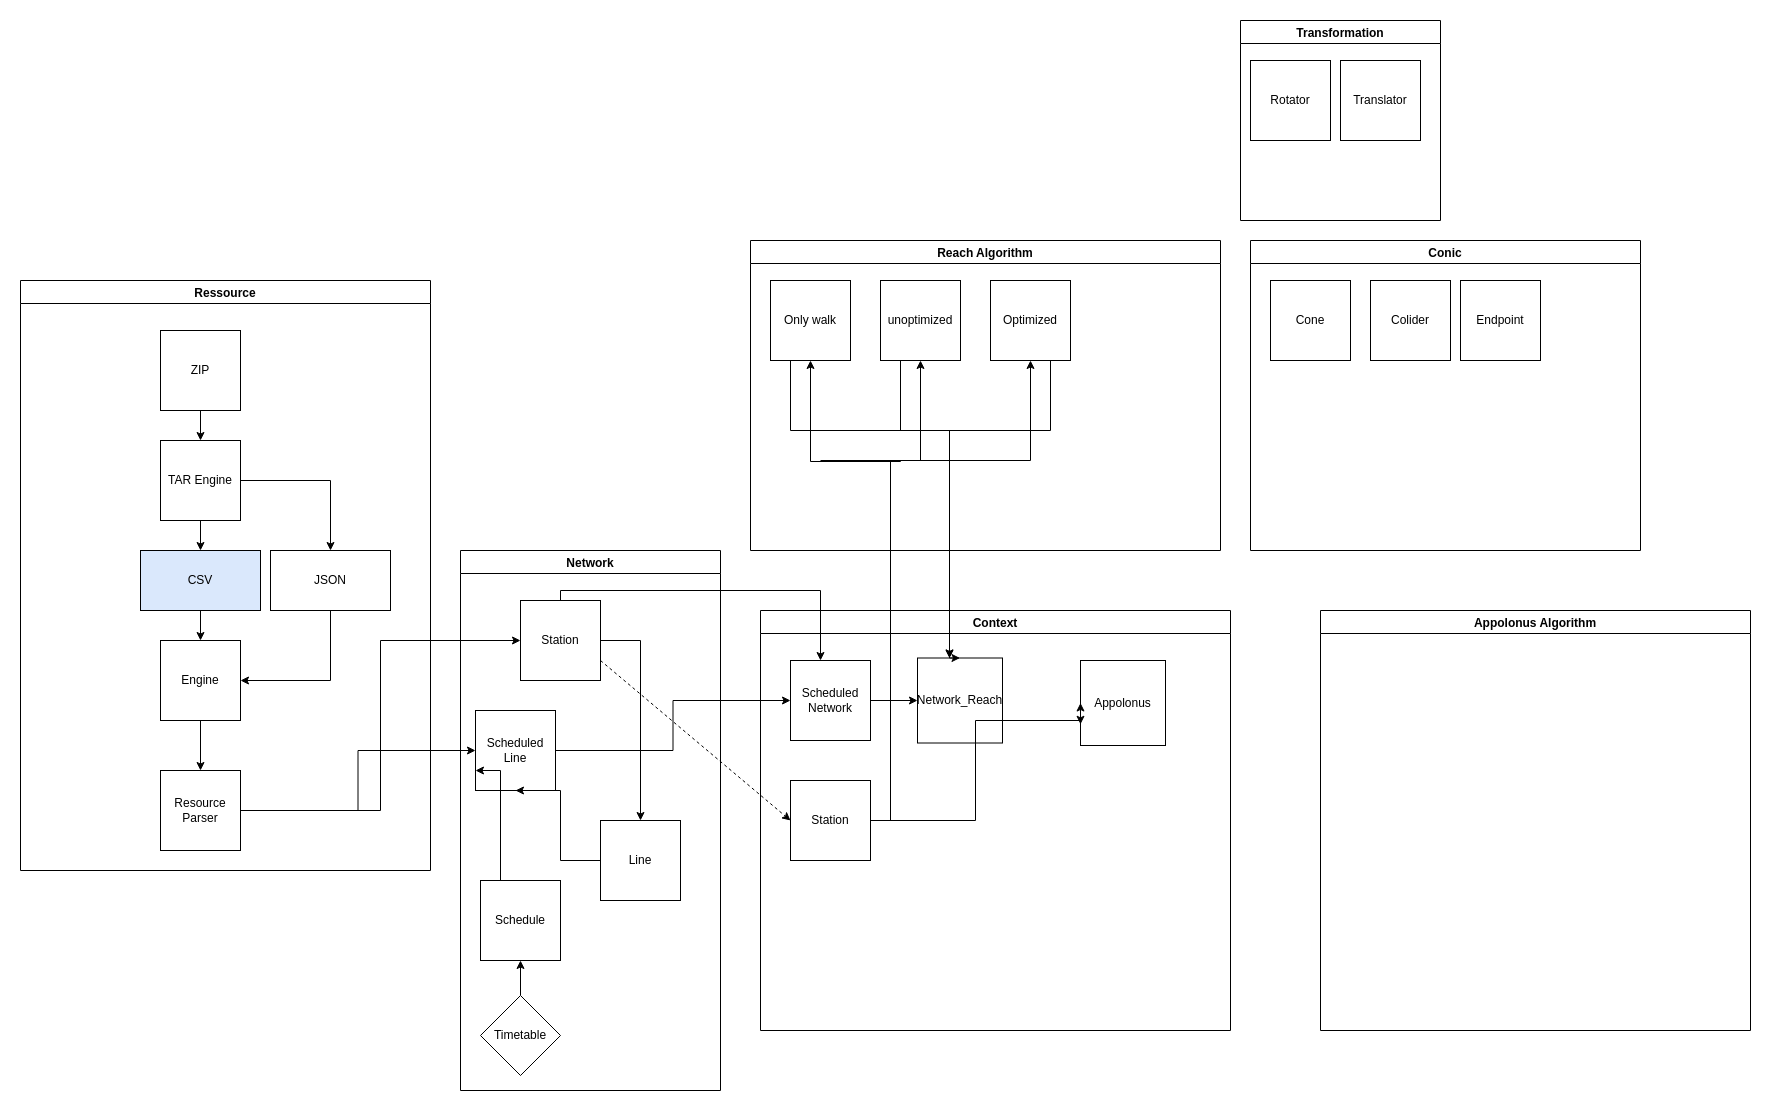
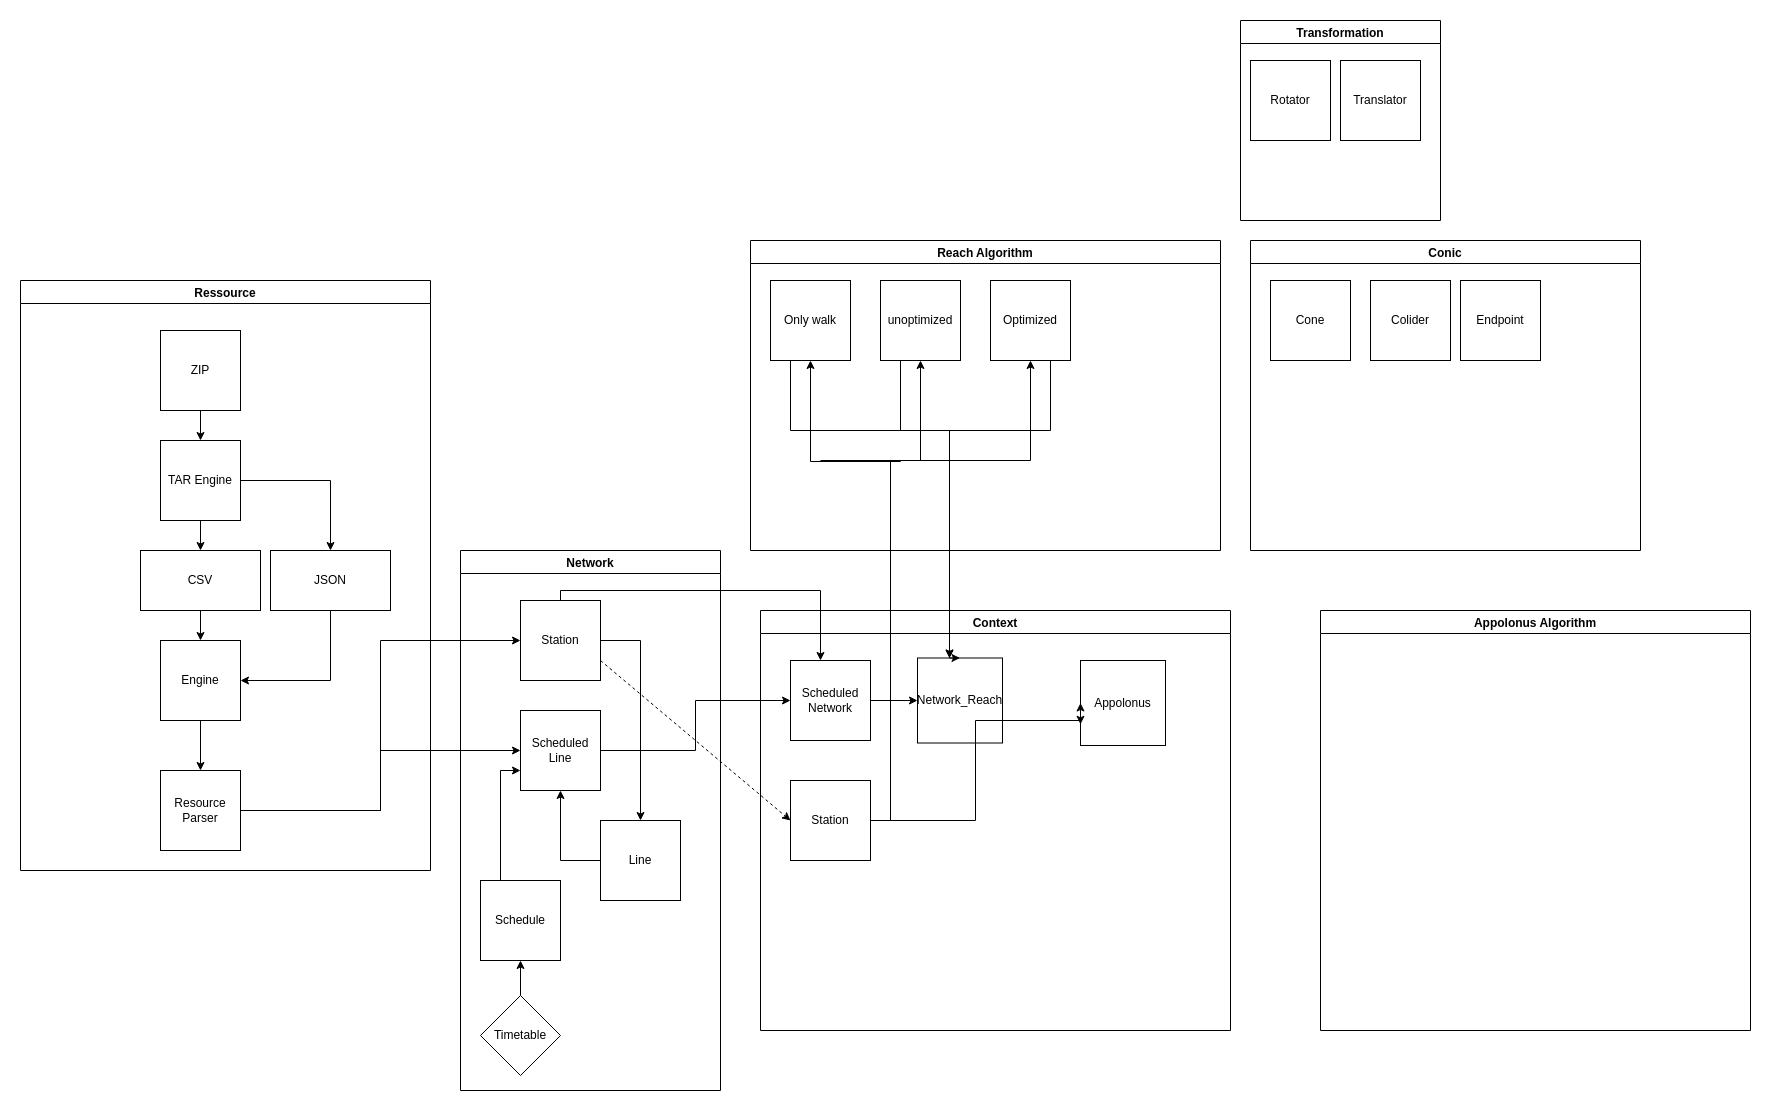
(201, 581) -> (201, 581)
(516, 751) -> (561, 751)
